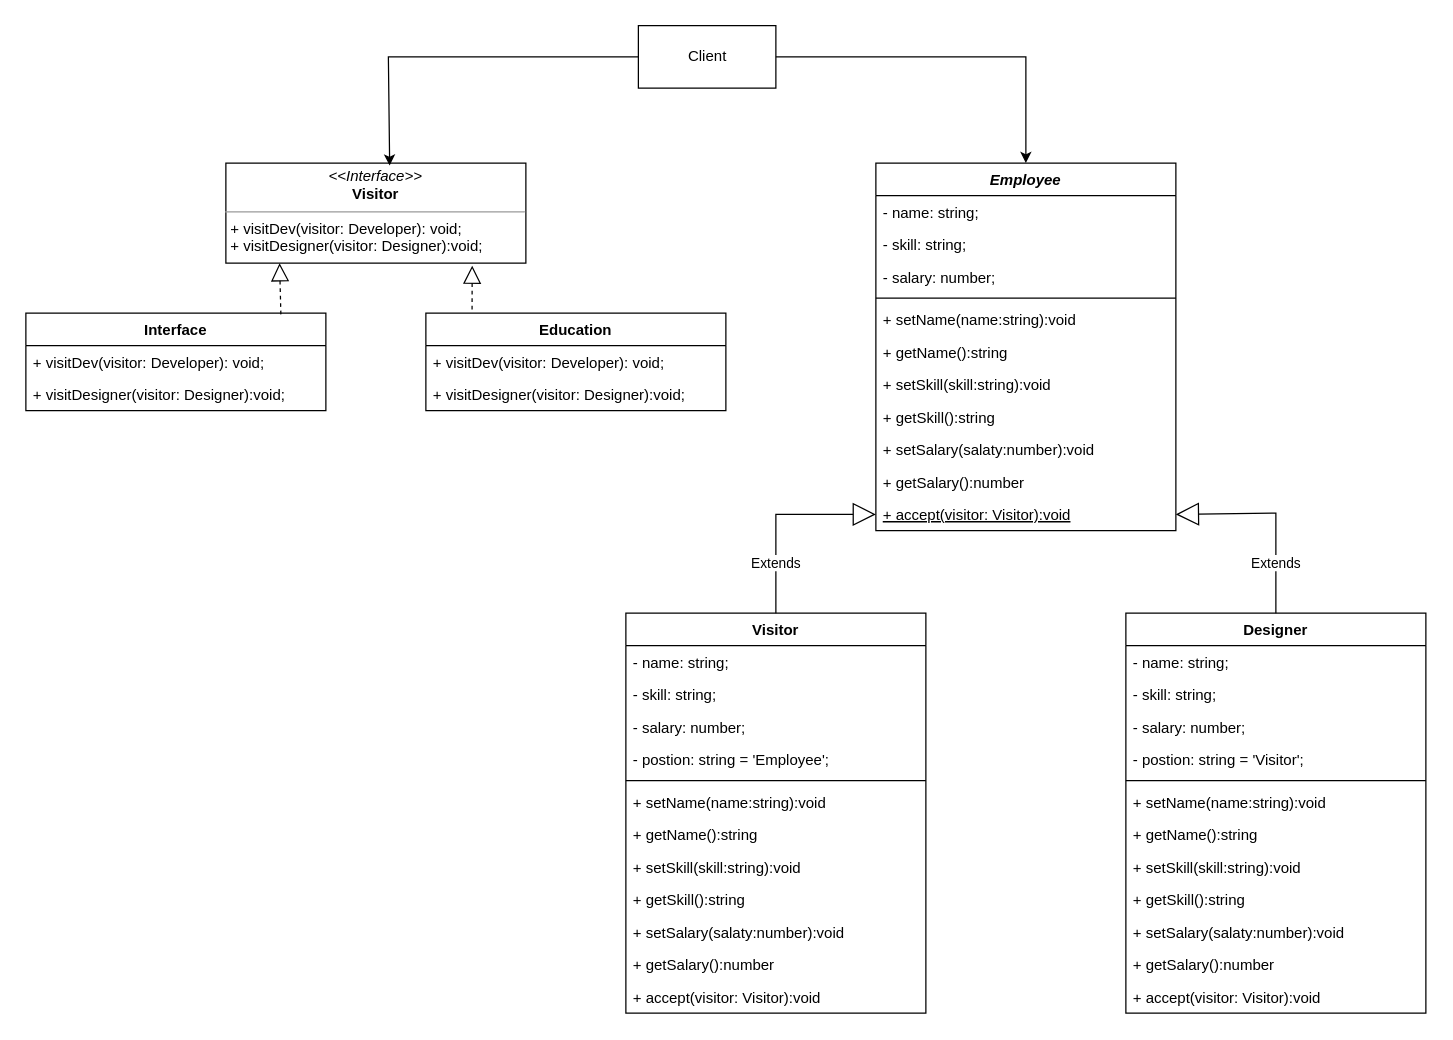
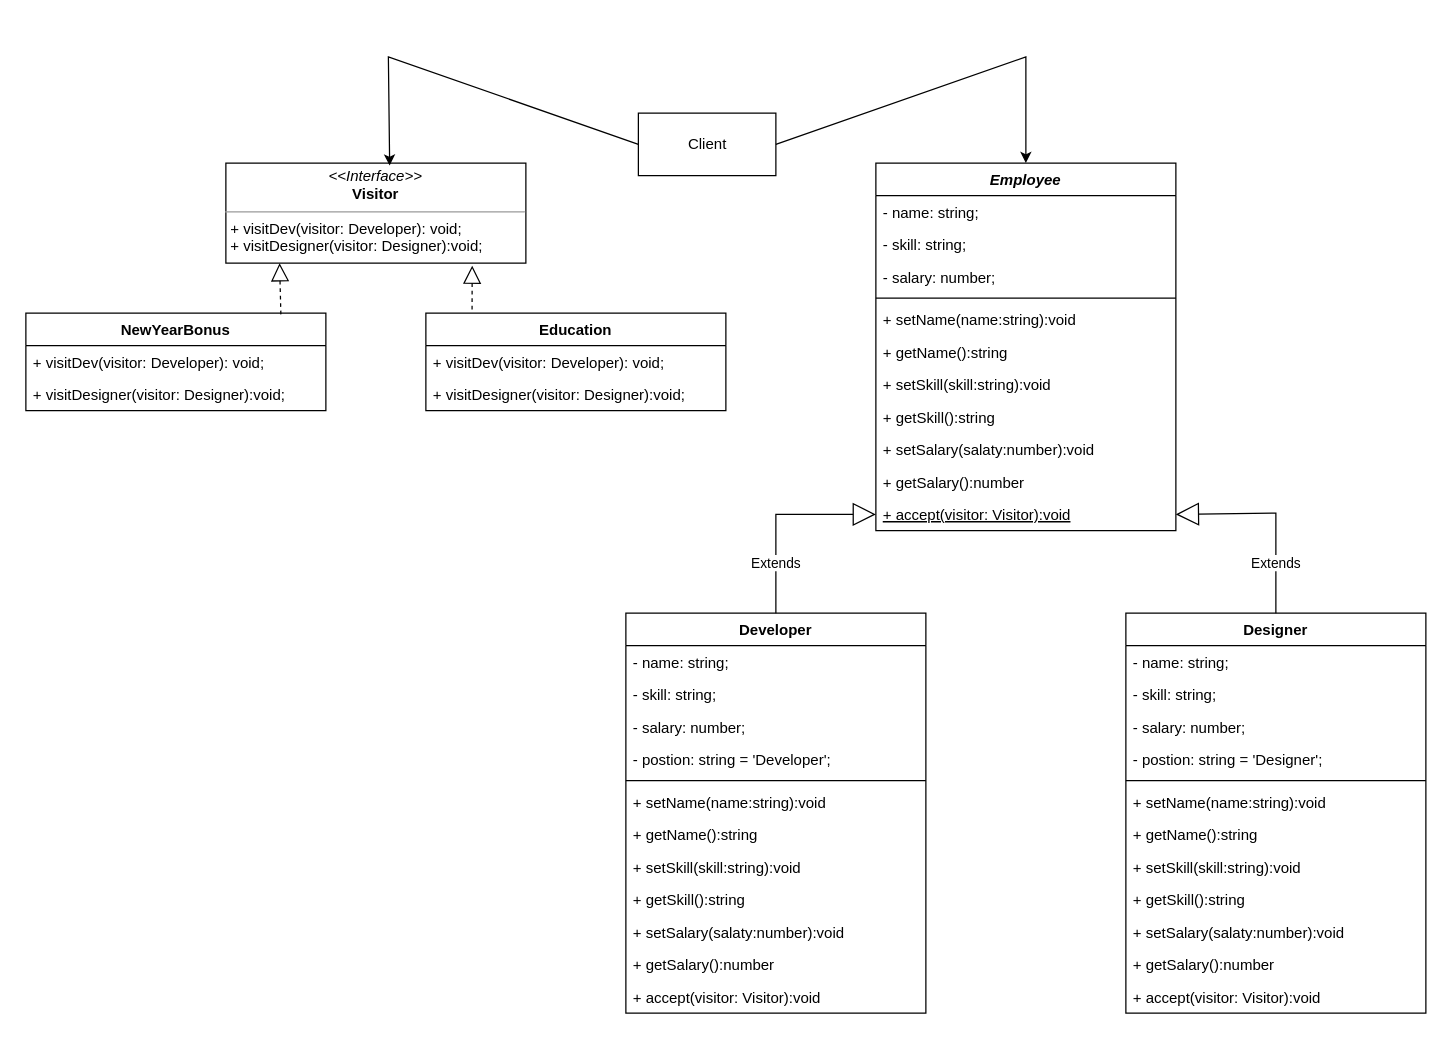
(707, 57) -> (707, 144)
(175, 330) -> (175, 330)
(775, 630) -> (775, 630)
(741, 760) -> (745, 760)
(1235, 760) -> (1241, 760)
